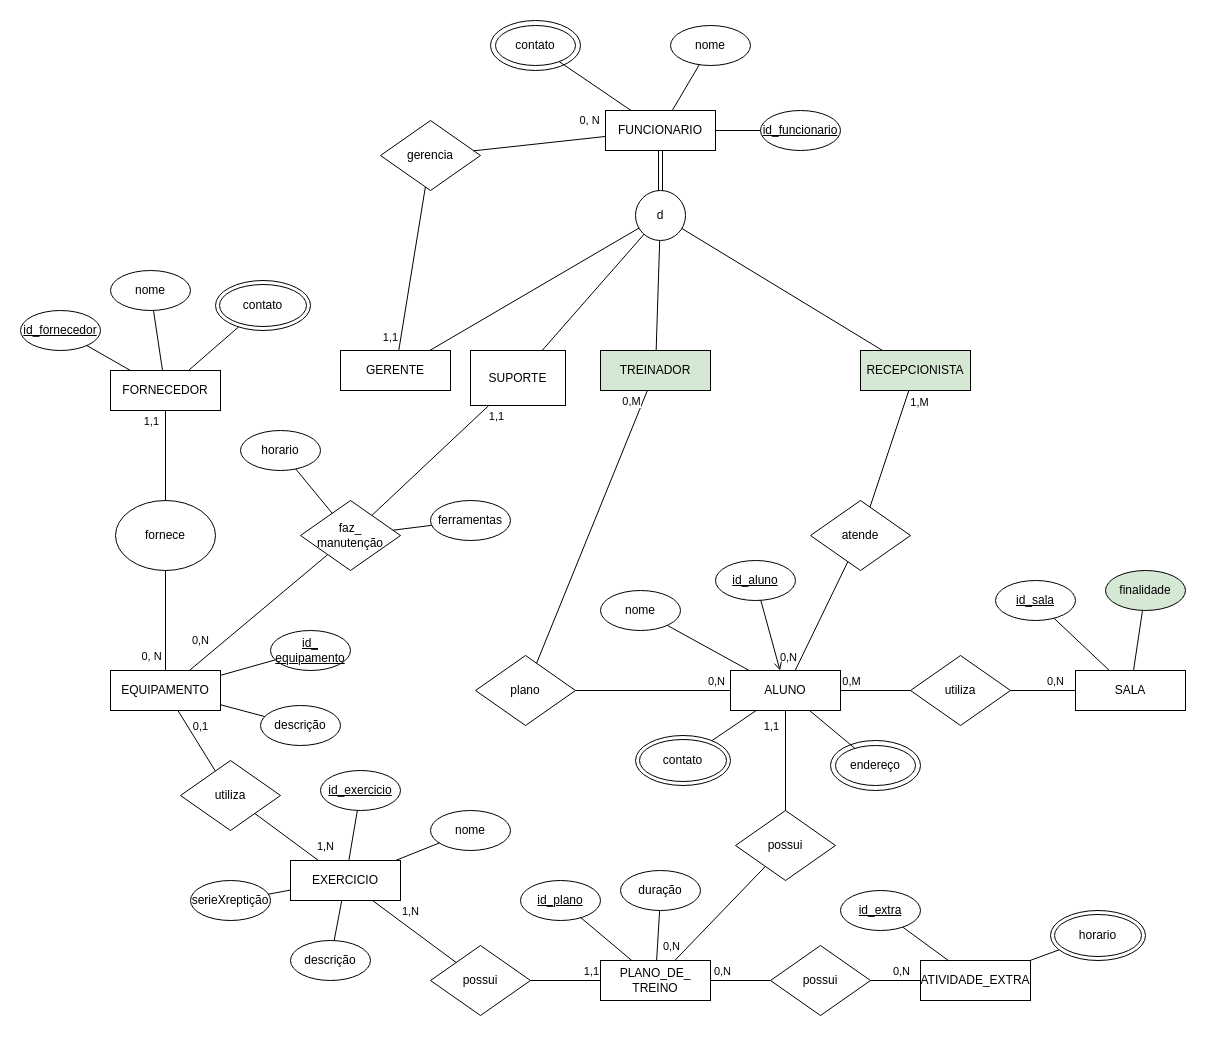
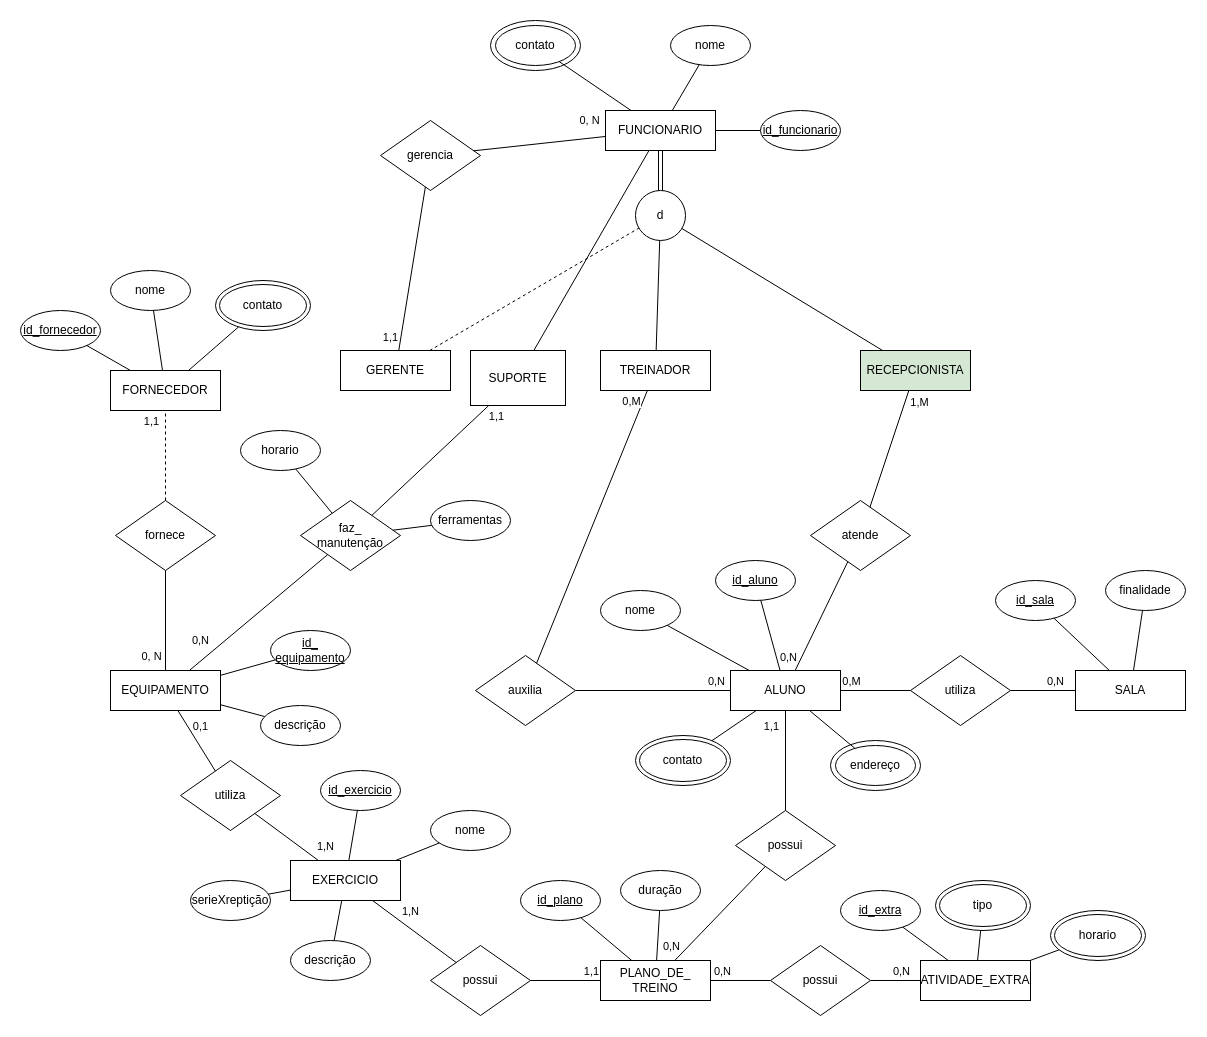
(534, 289) -> (534, 289)
(593, 292) -> (619, 203)
(656, 371) -> (656, 371)
(166, 456) -> (166, 456)
(166, 536) -> (166, 536)
(1146, 591) -> (1146, 591)
(778, 664) -> (779, 666)
(526, 691) -> (526, 691)
none -> (983, 906)
none -> (979, 945)
